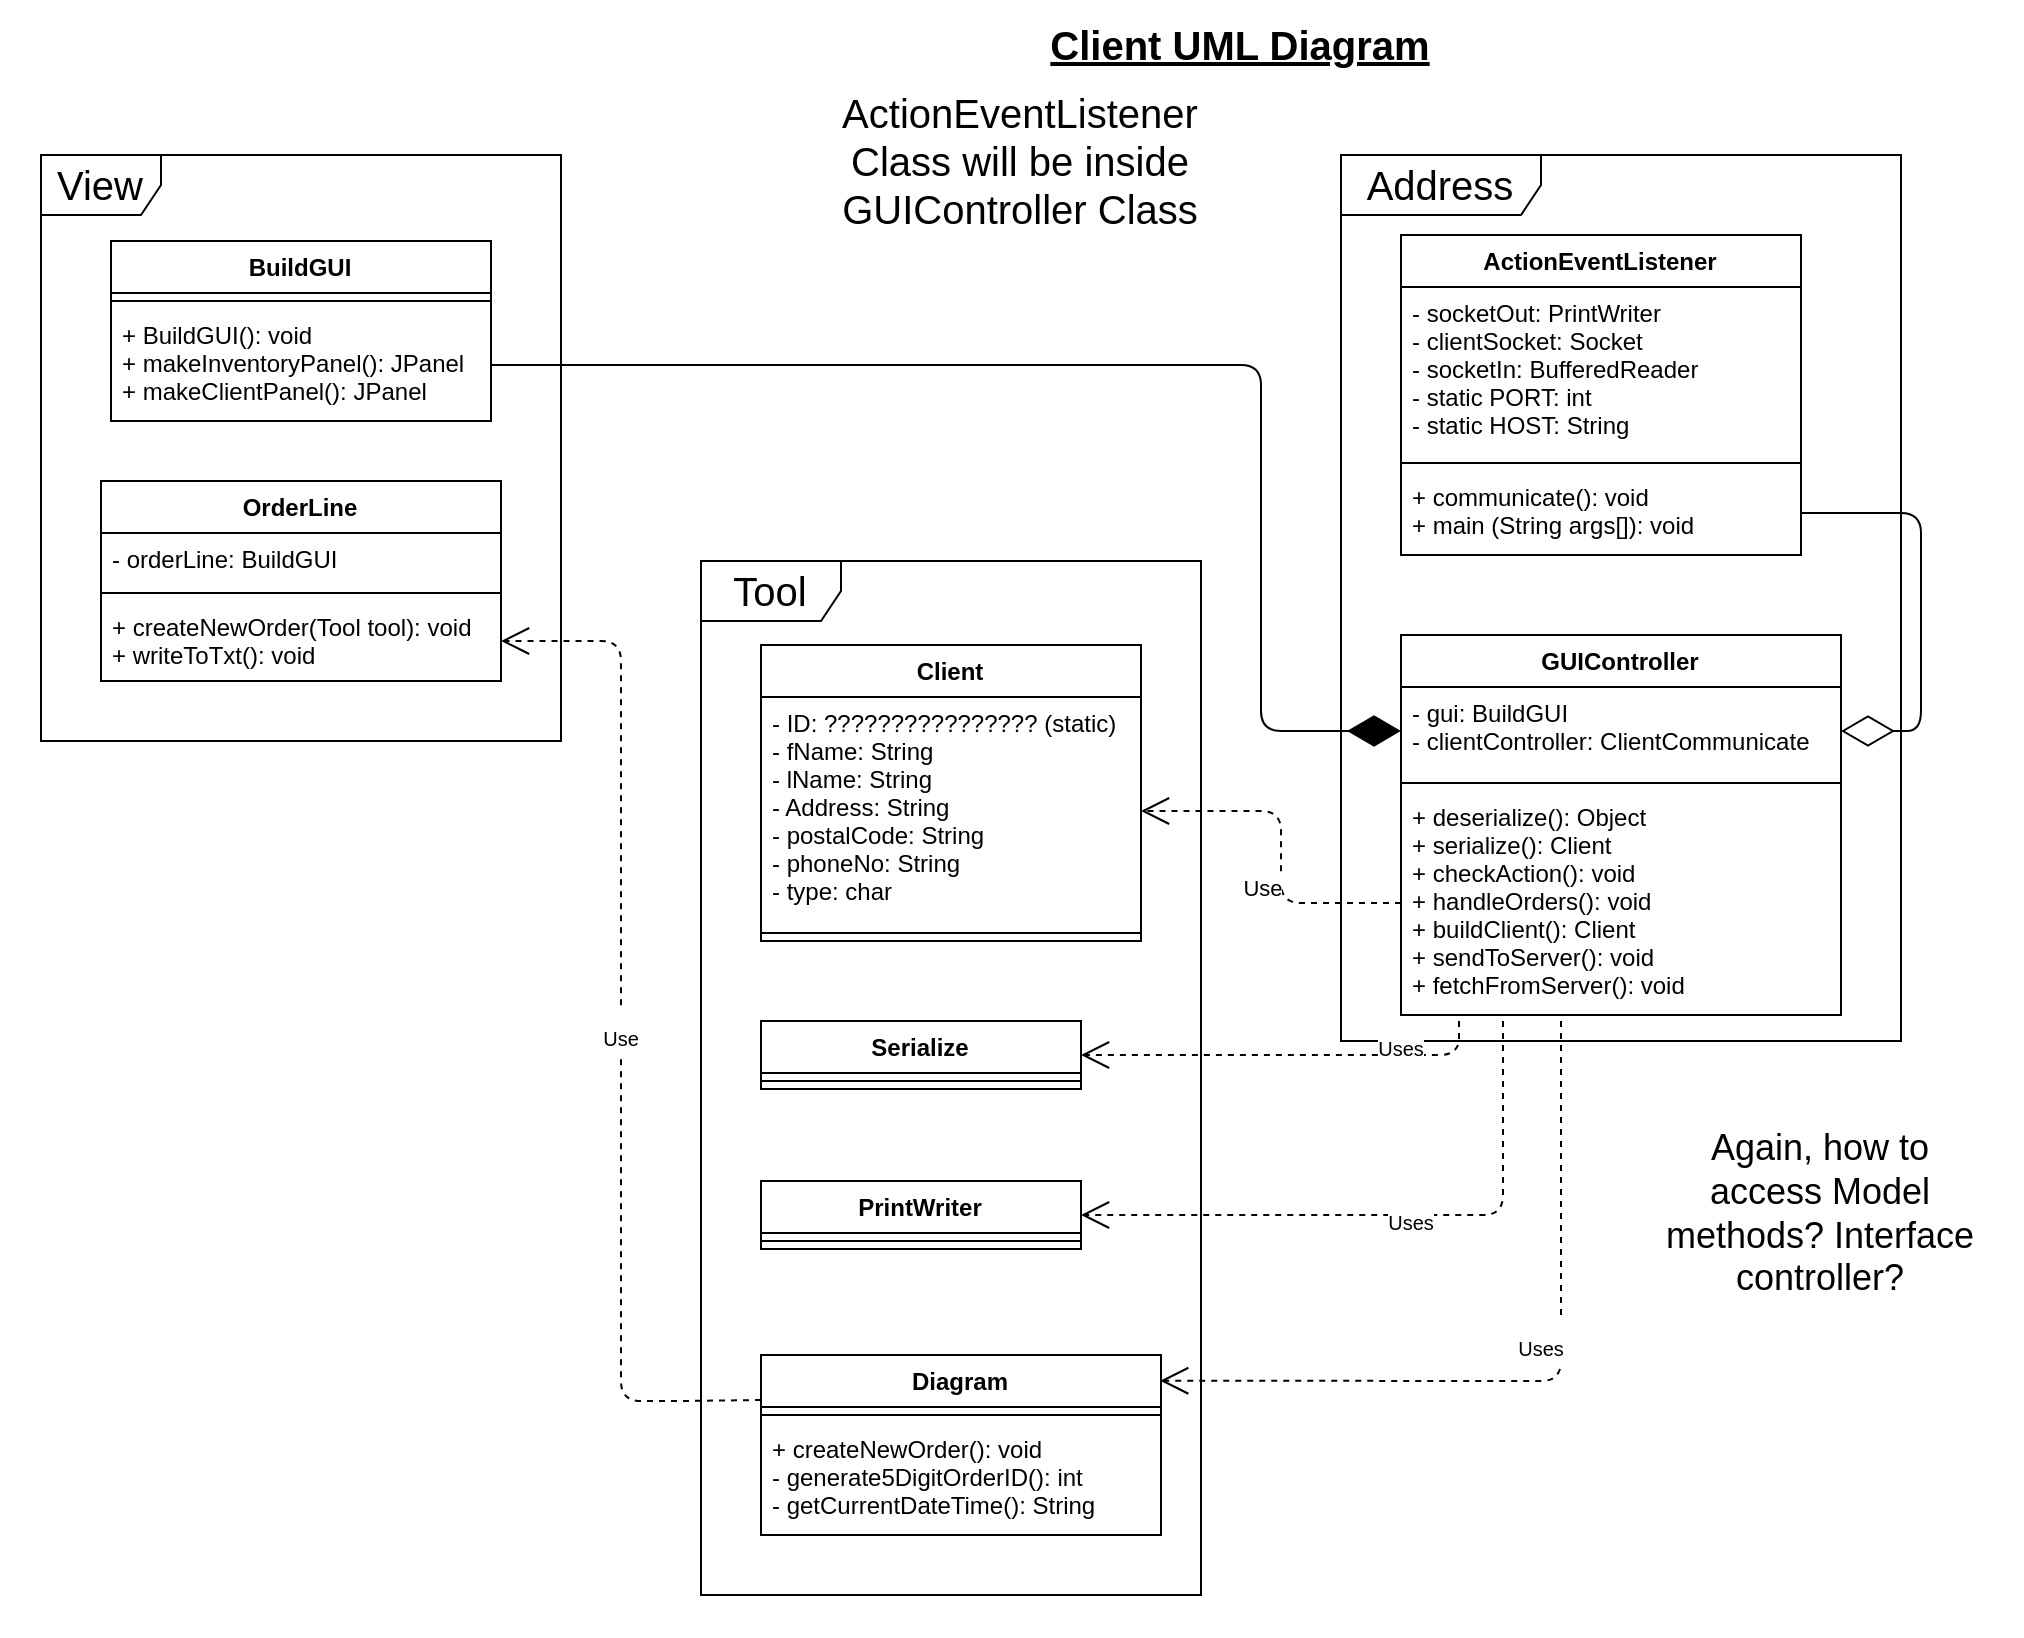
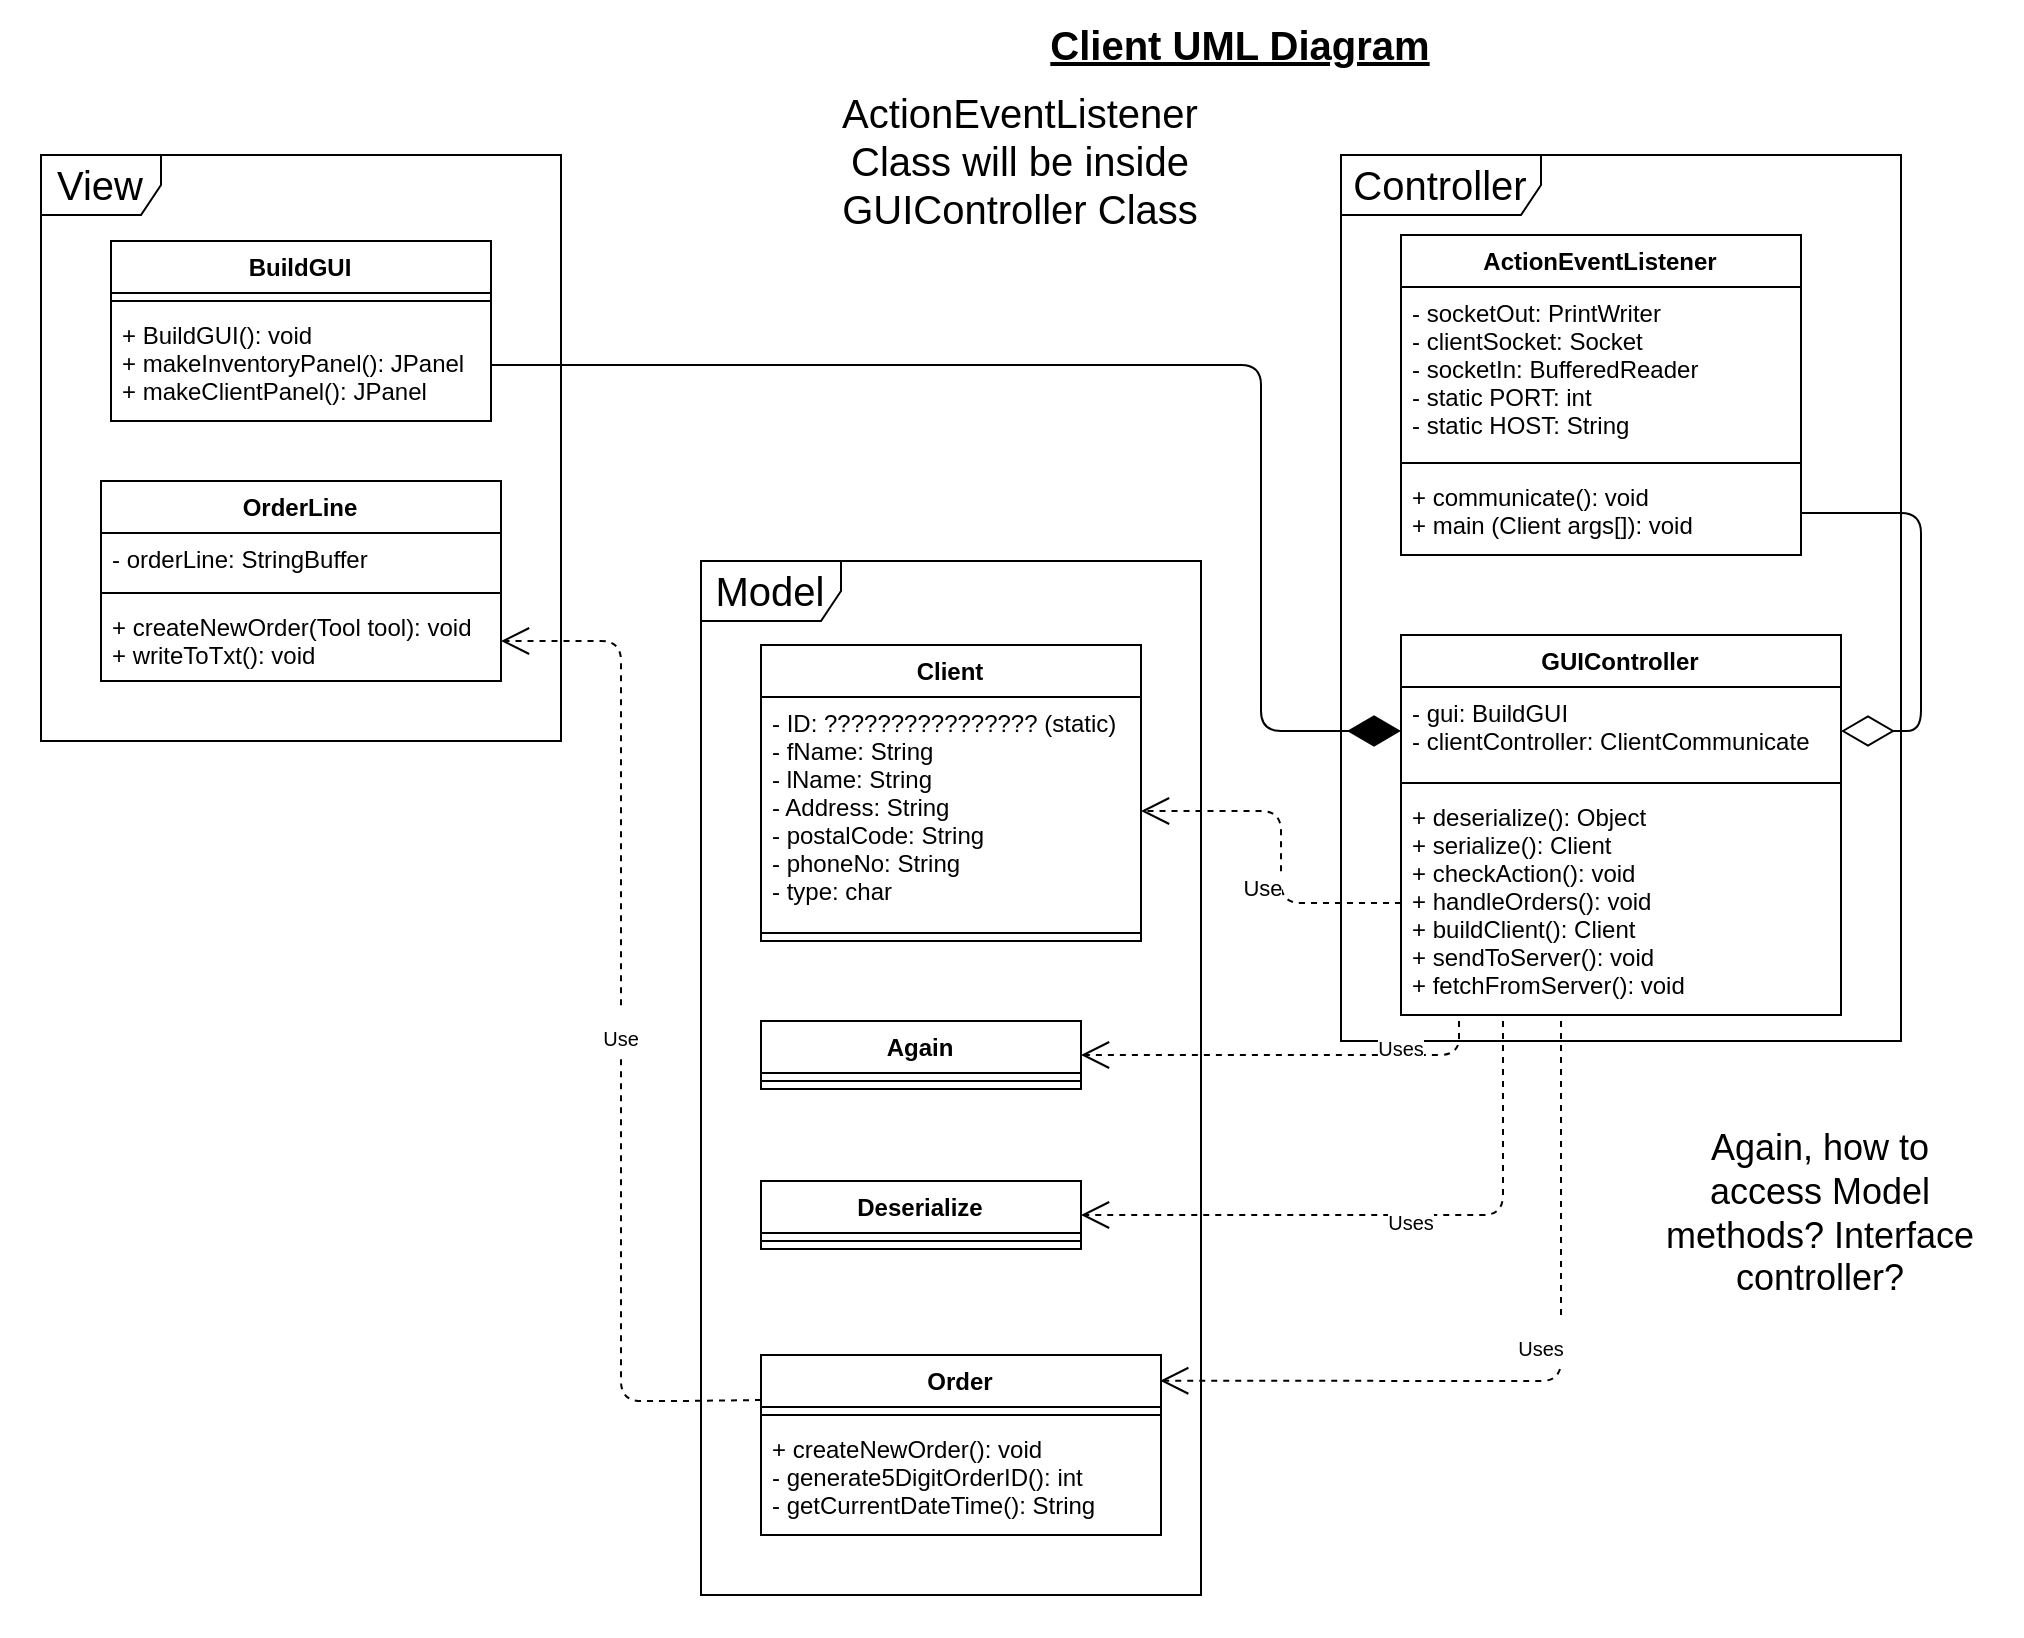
(1441, 185) -> (1441, 185)
(1538, 498) -> (1538, 498)
(234, 560) -> (264, 560)
(771, 591) -> (771, 591)
(920, 1048) -> (920, 1048)
(920, 1208) -> (920, 1208)
(960, 1382) -> (960, 1382)
